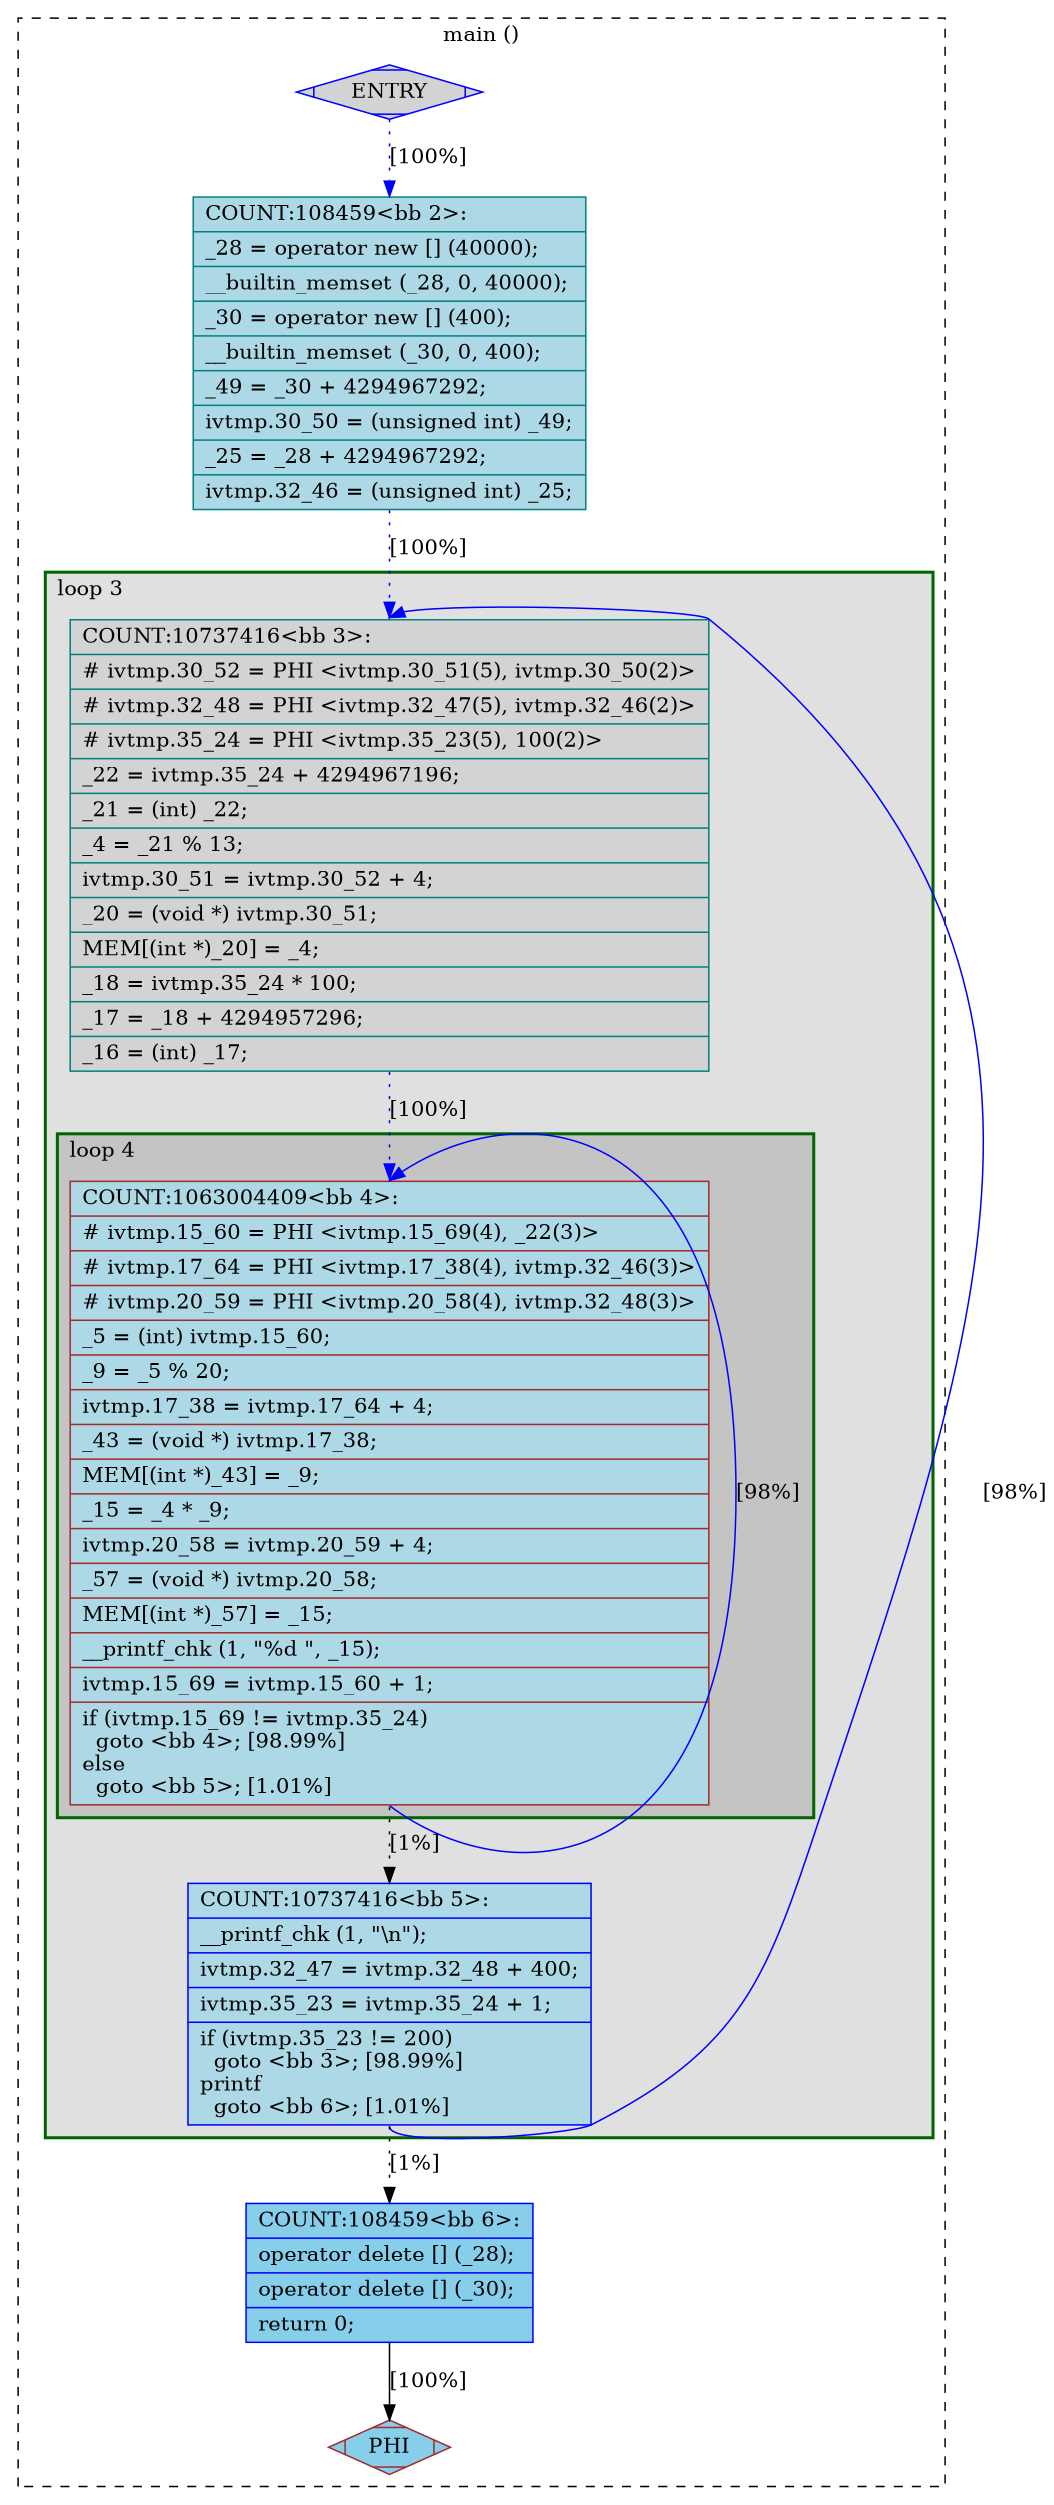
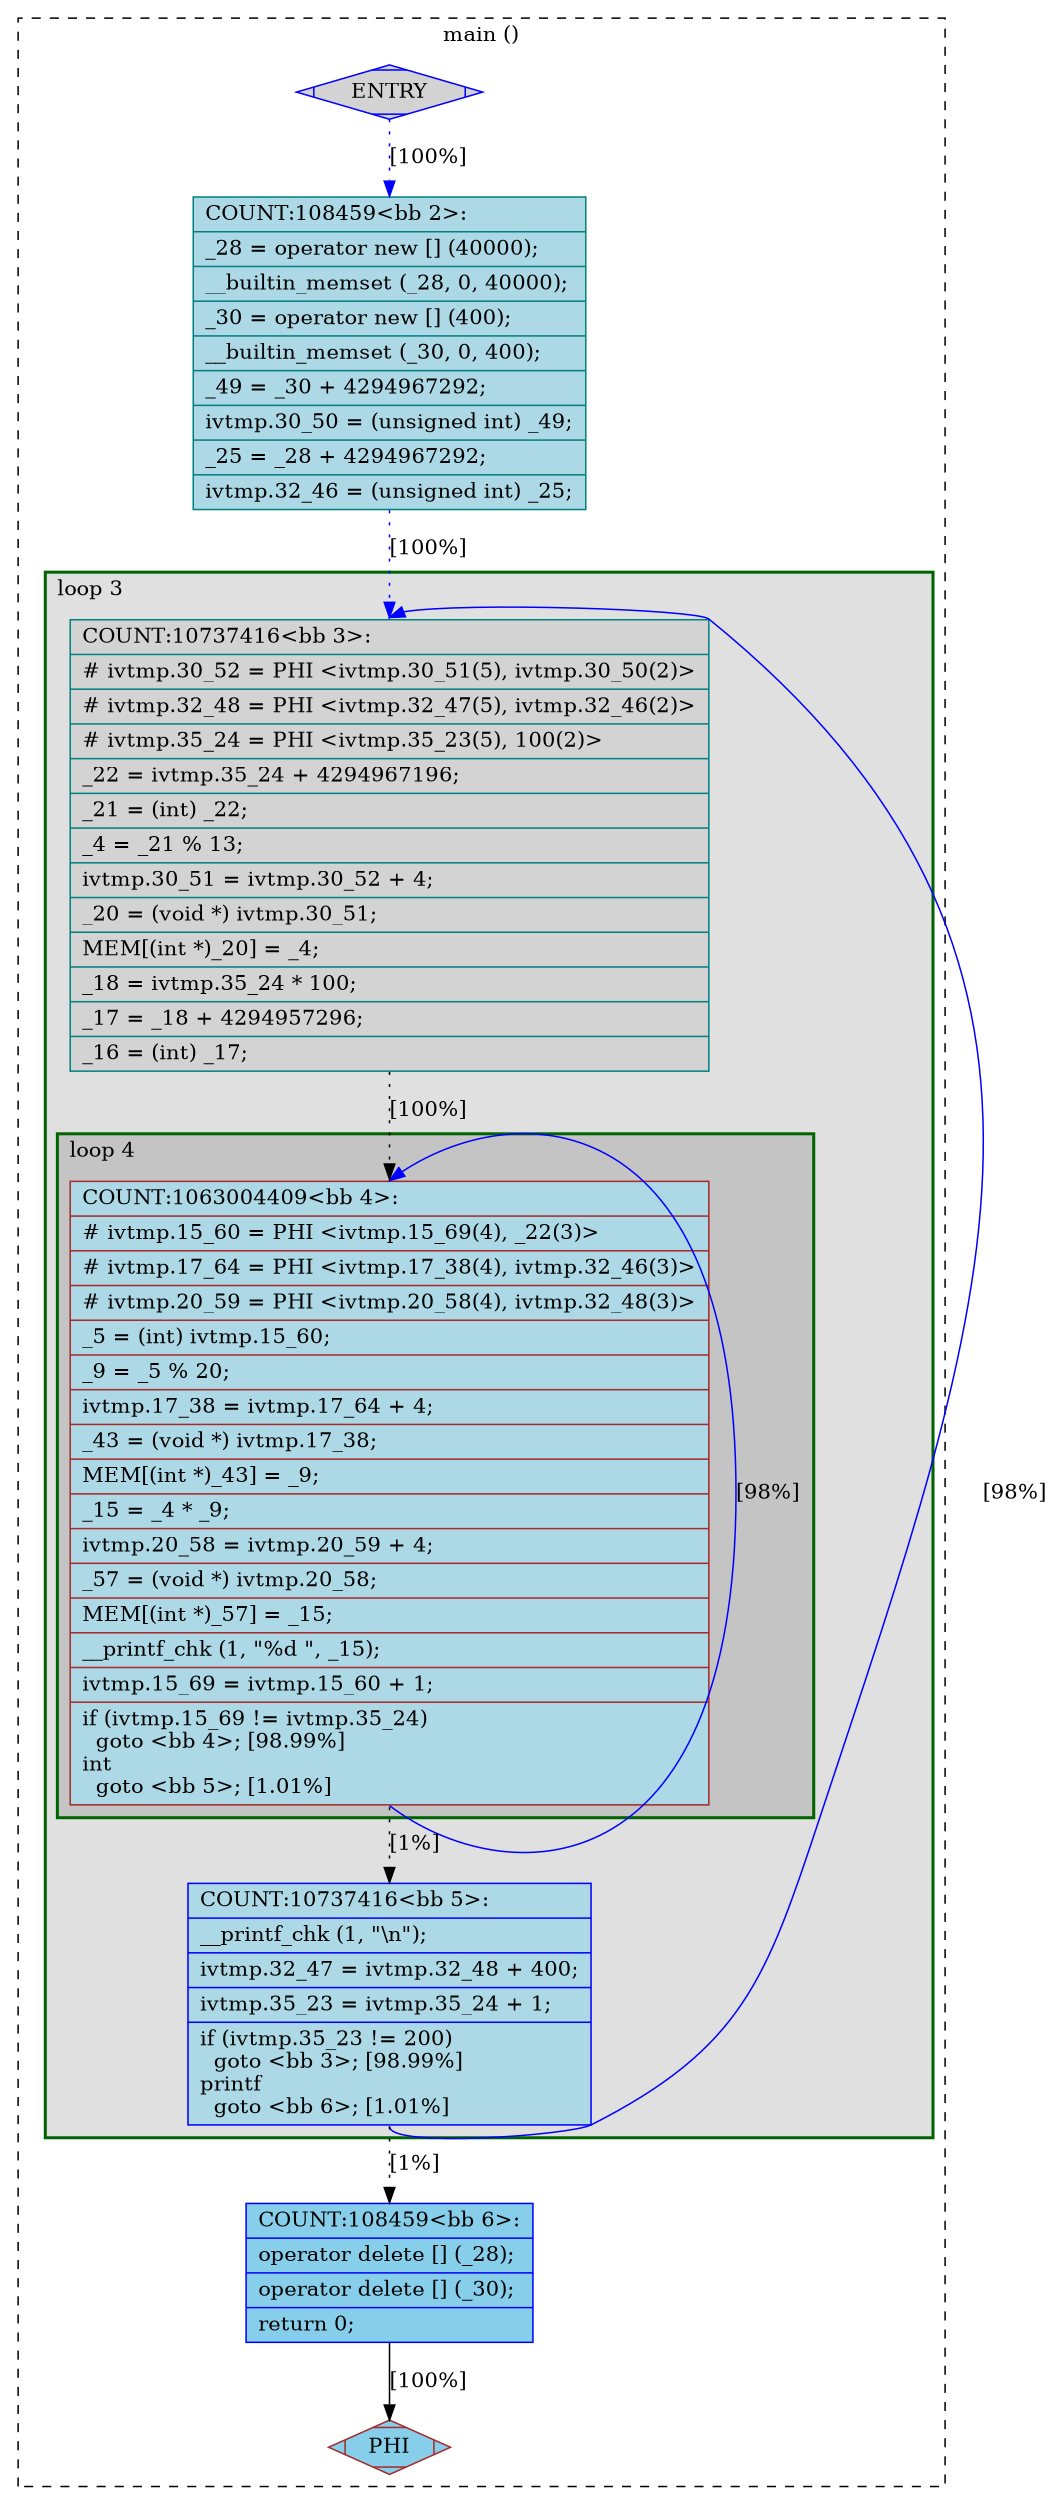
(390, 1118) -> (390, 1118)
(104, 1764) -> (97, 1764)
